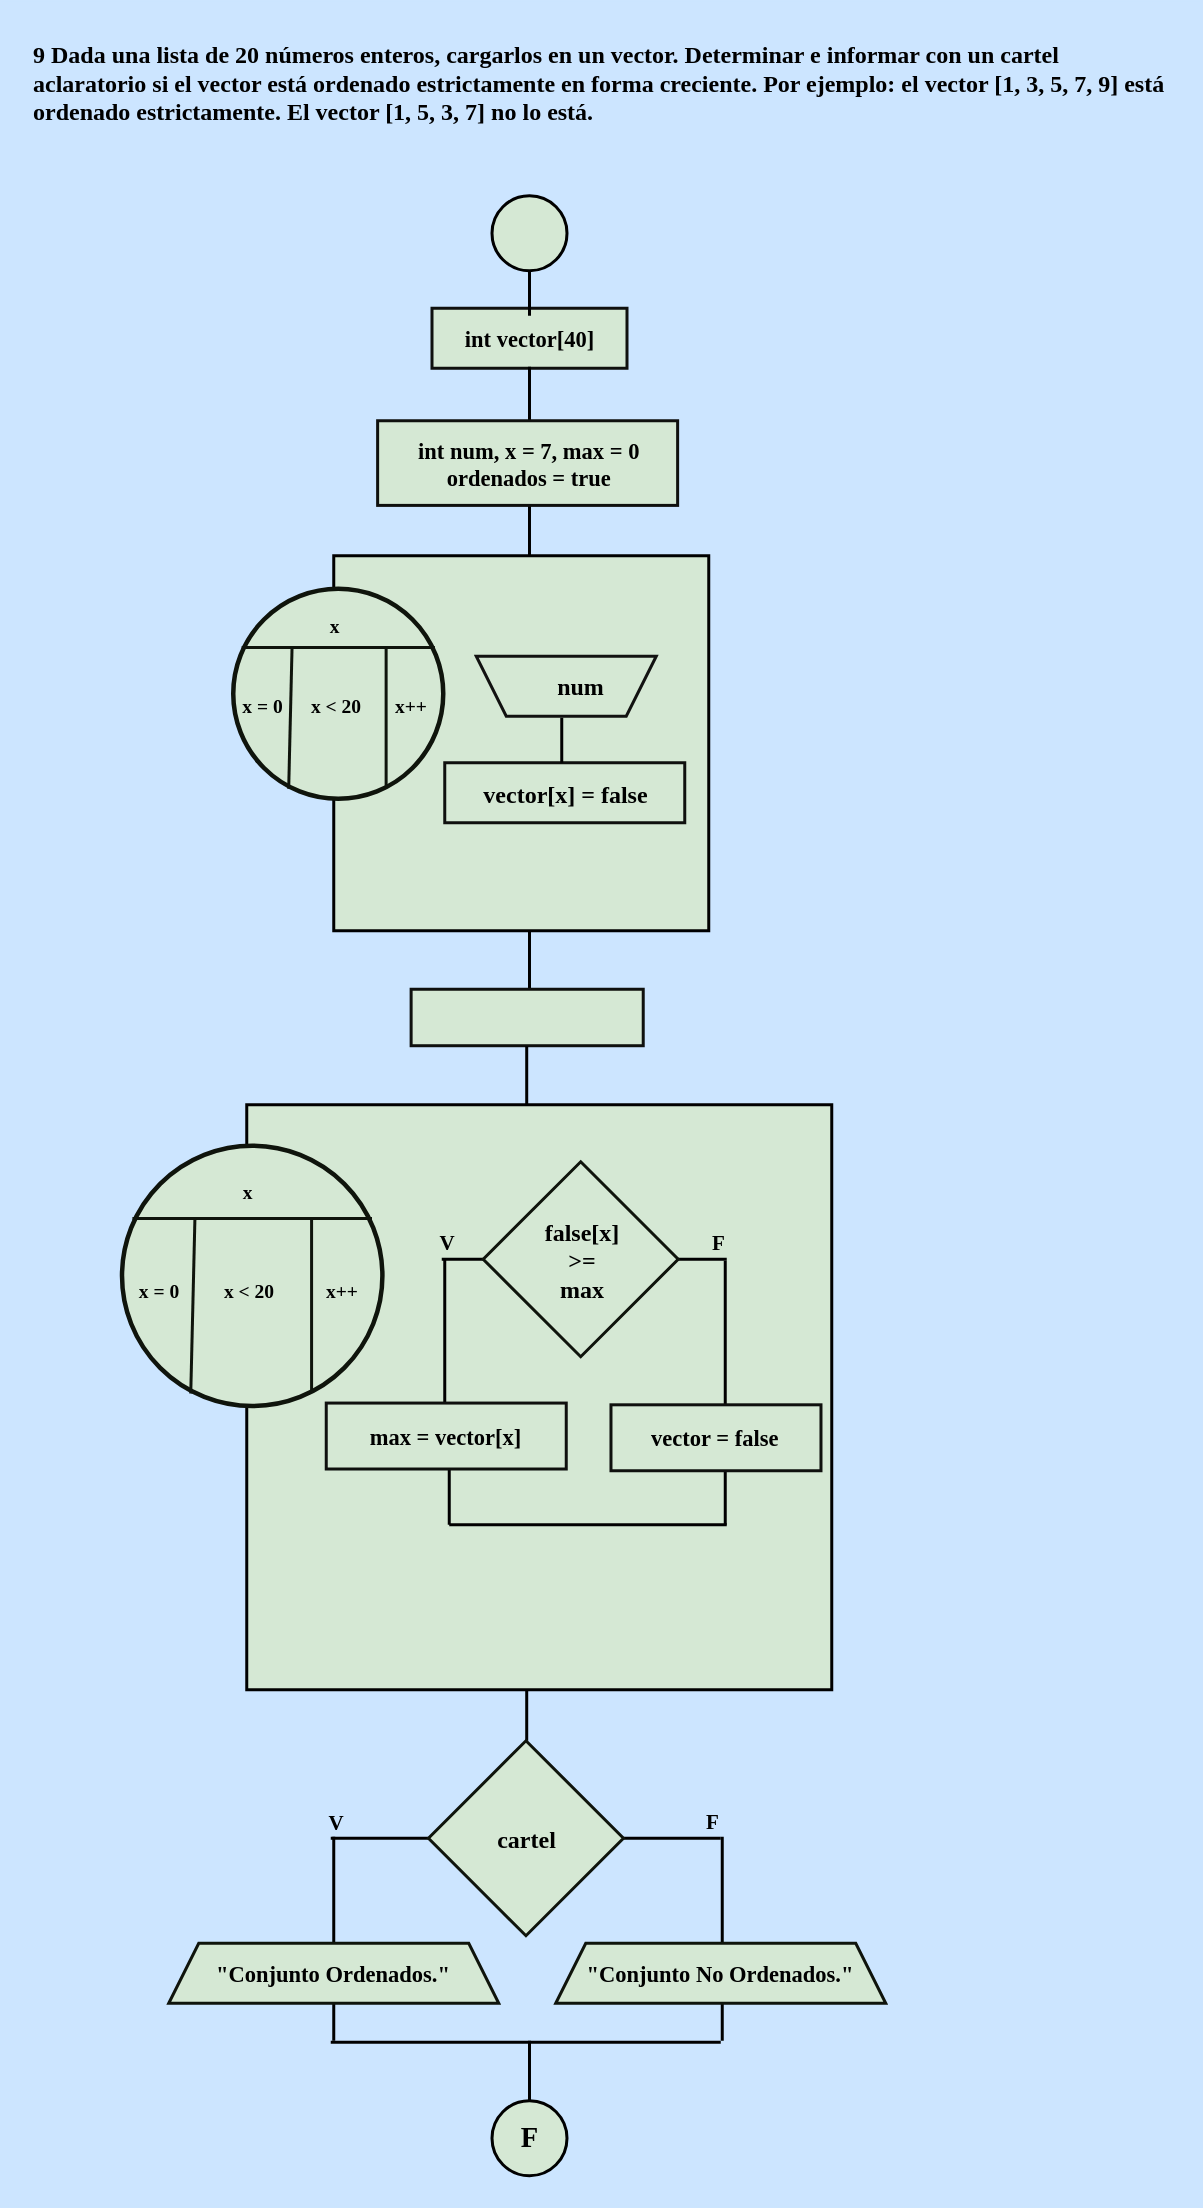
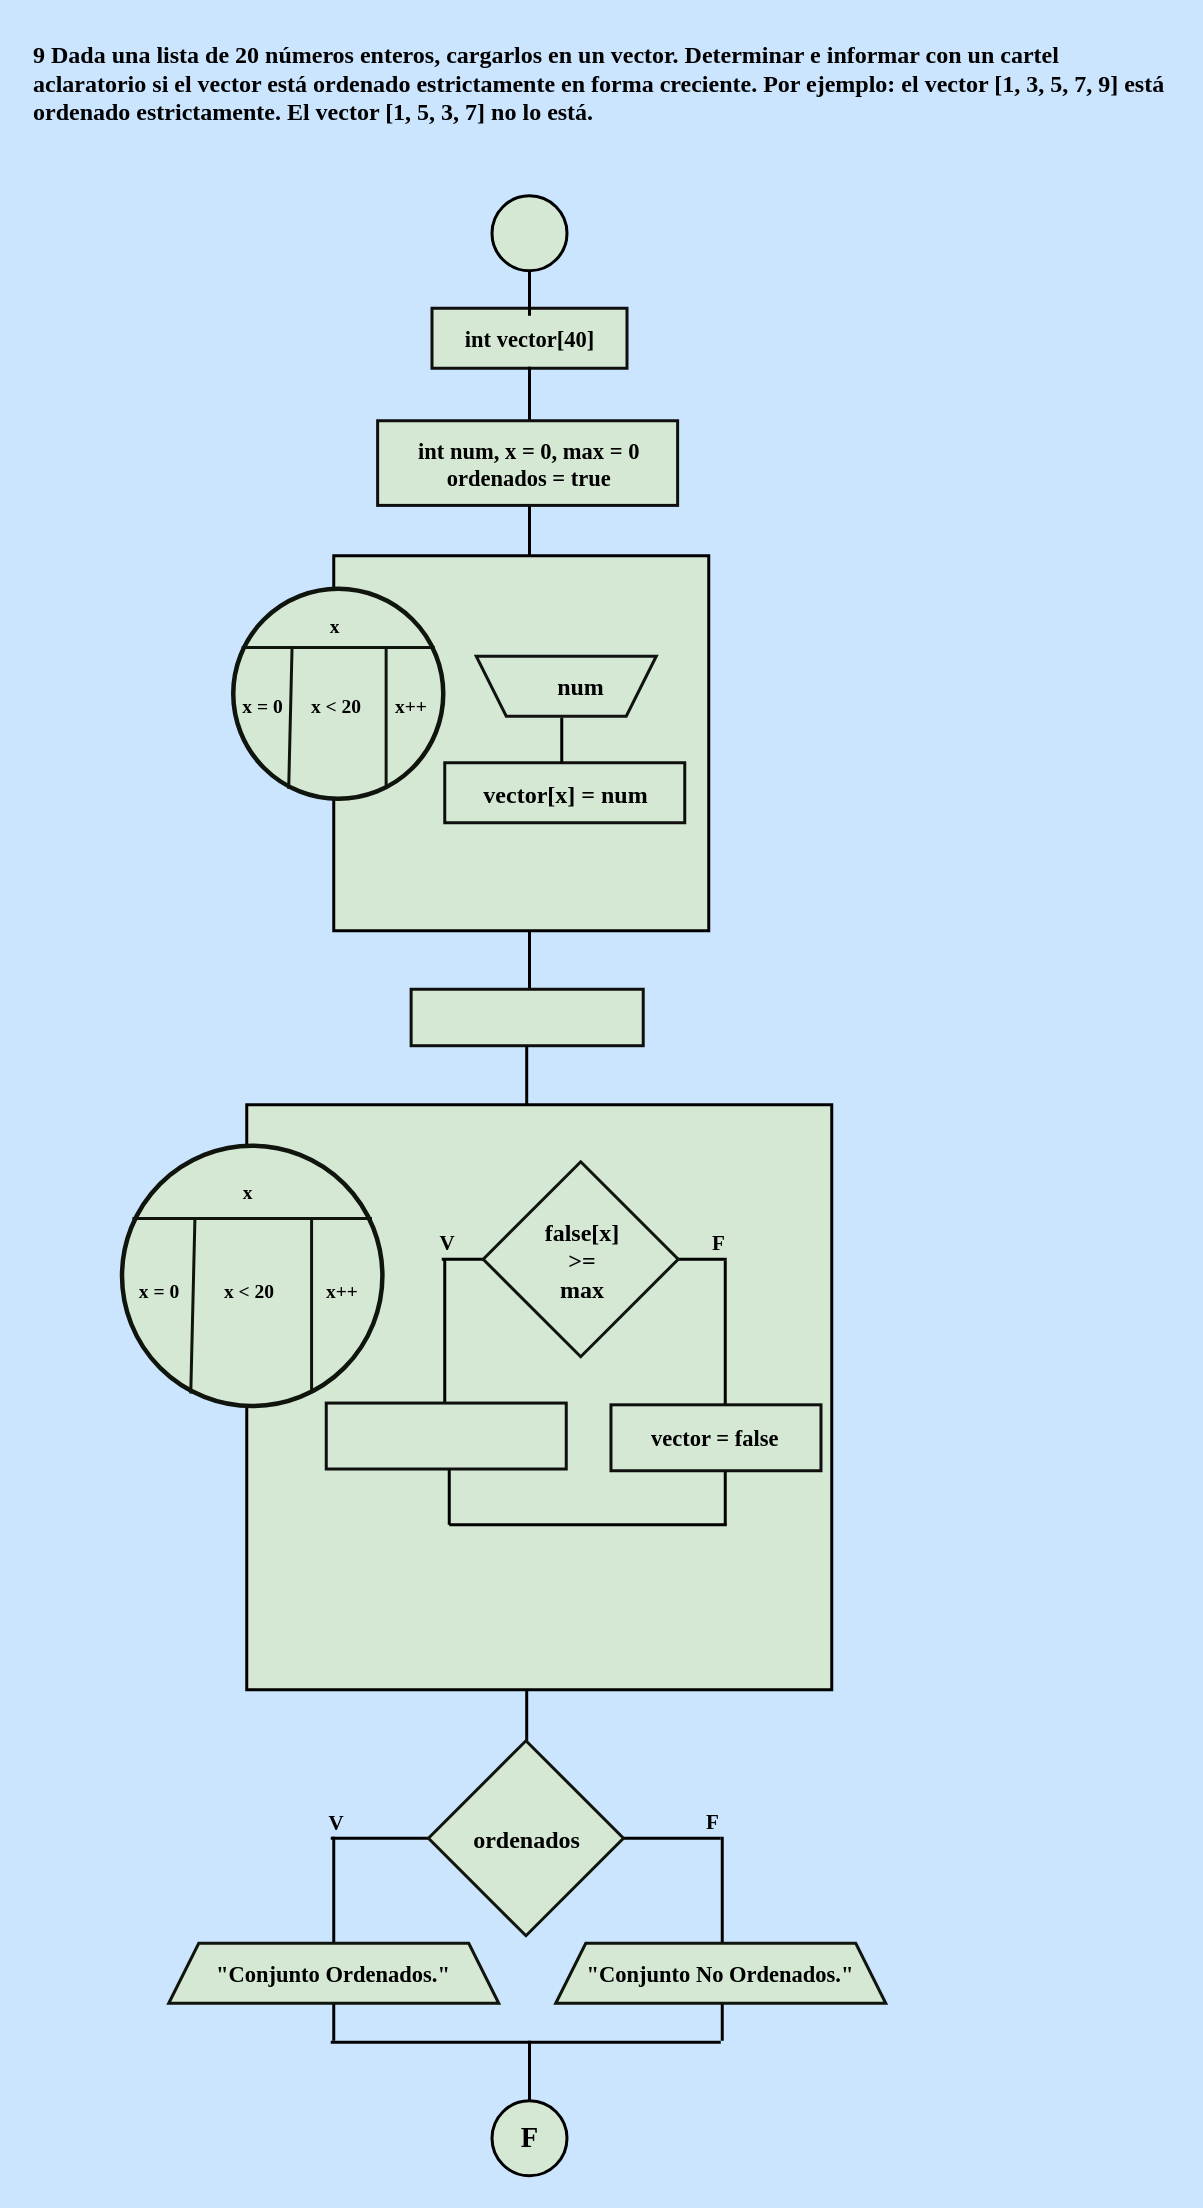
(530, 464) -> (530, 464)
(566, 794) -> (566, 794)
(446, 1436) -> none
(527, 1840) -> (527, 1840)
